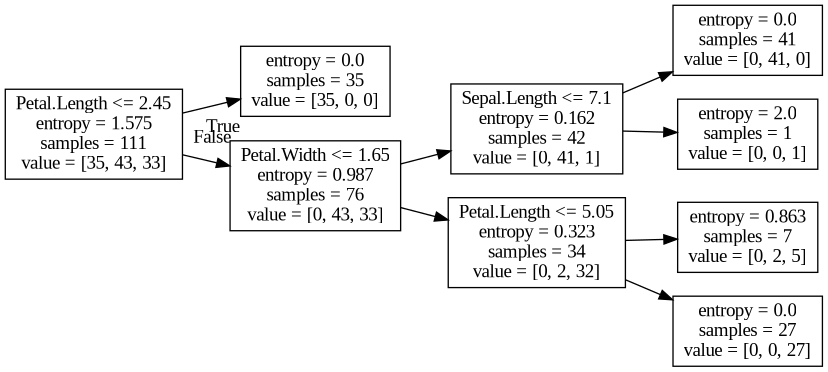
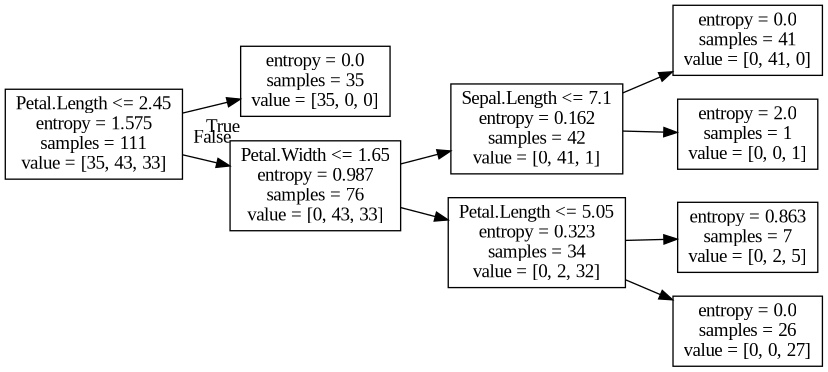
(748, 331) -> (748, 331)
